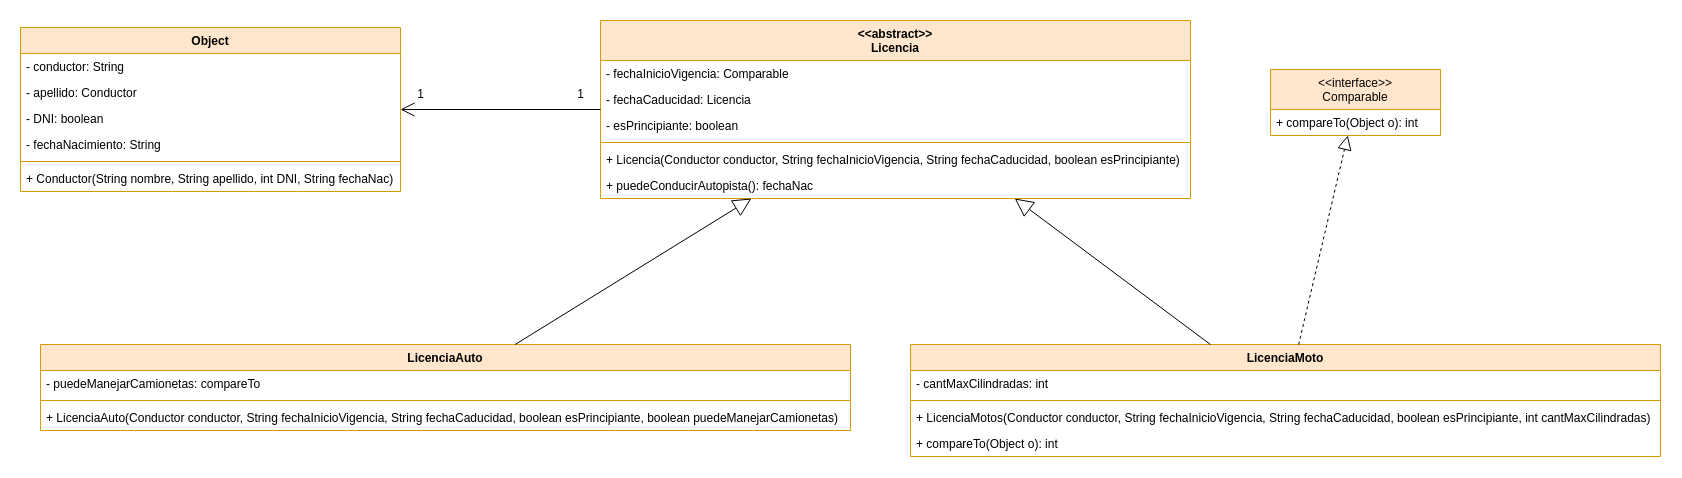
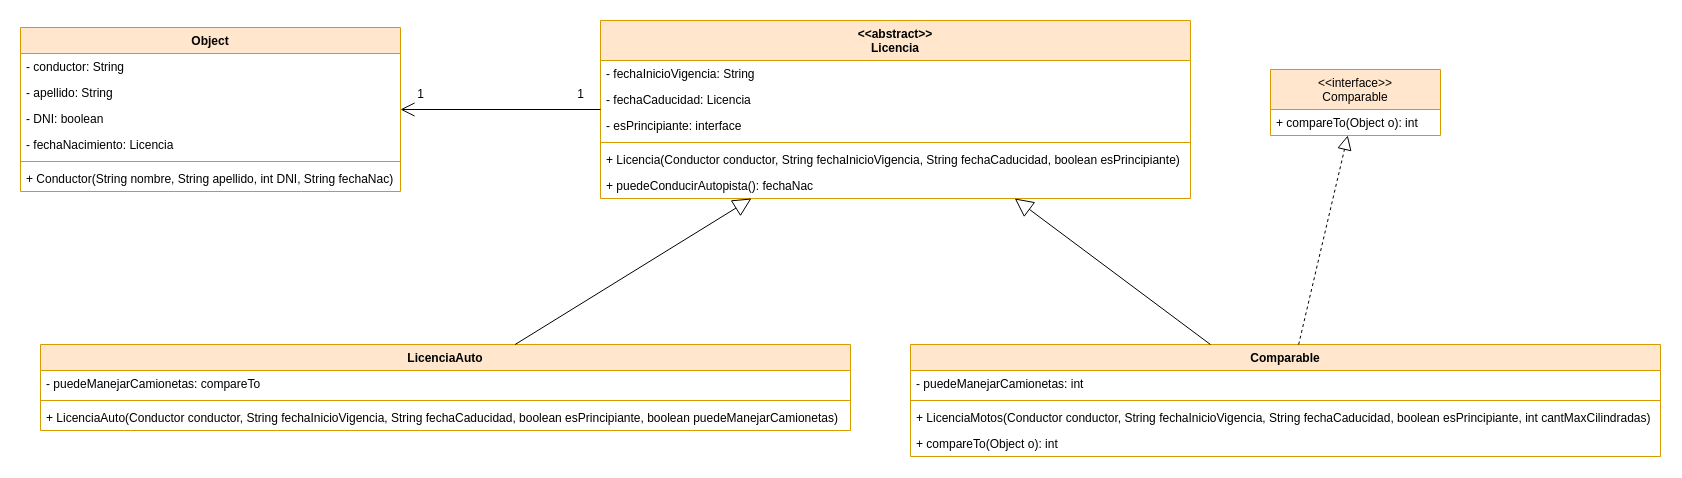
(704, 74) -> (691, 74)
(87, 93) -> (76, 93)
(679, 126) -> (686, 126)
(101, 145) -> (106, 145)
(1285, 358) -> (1285, 358)
(989, 384) -> (1006, 384)
